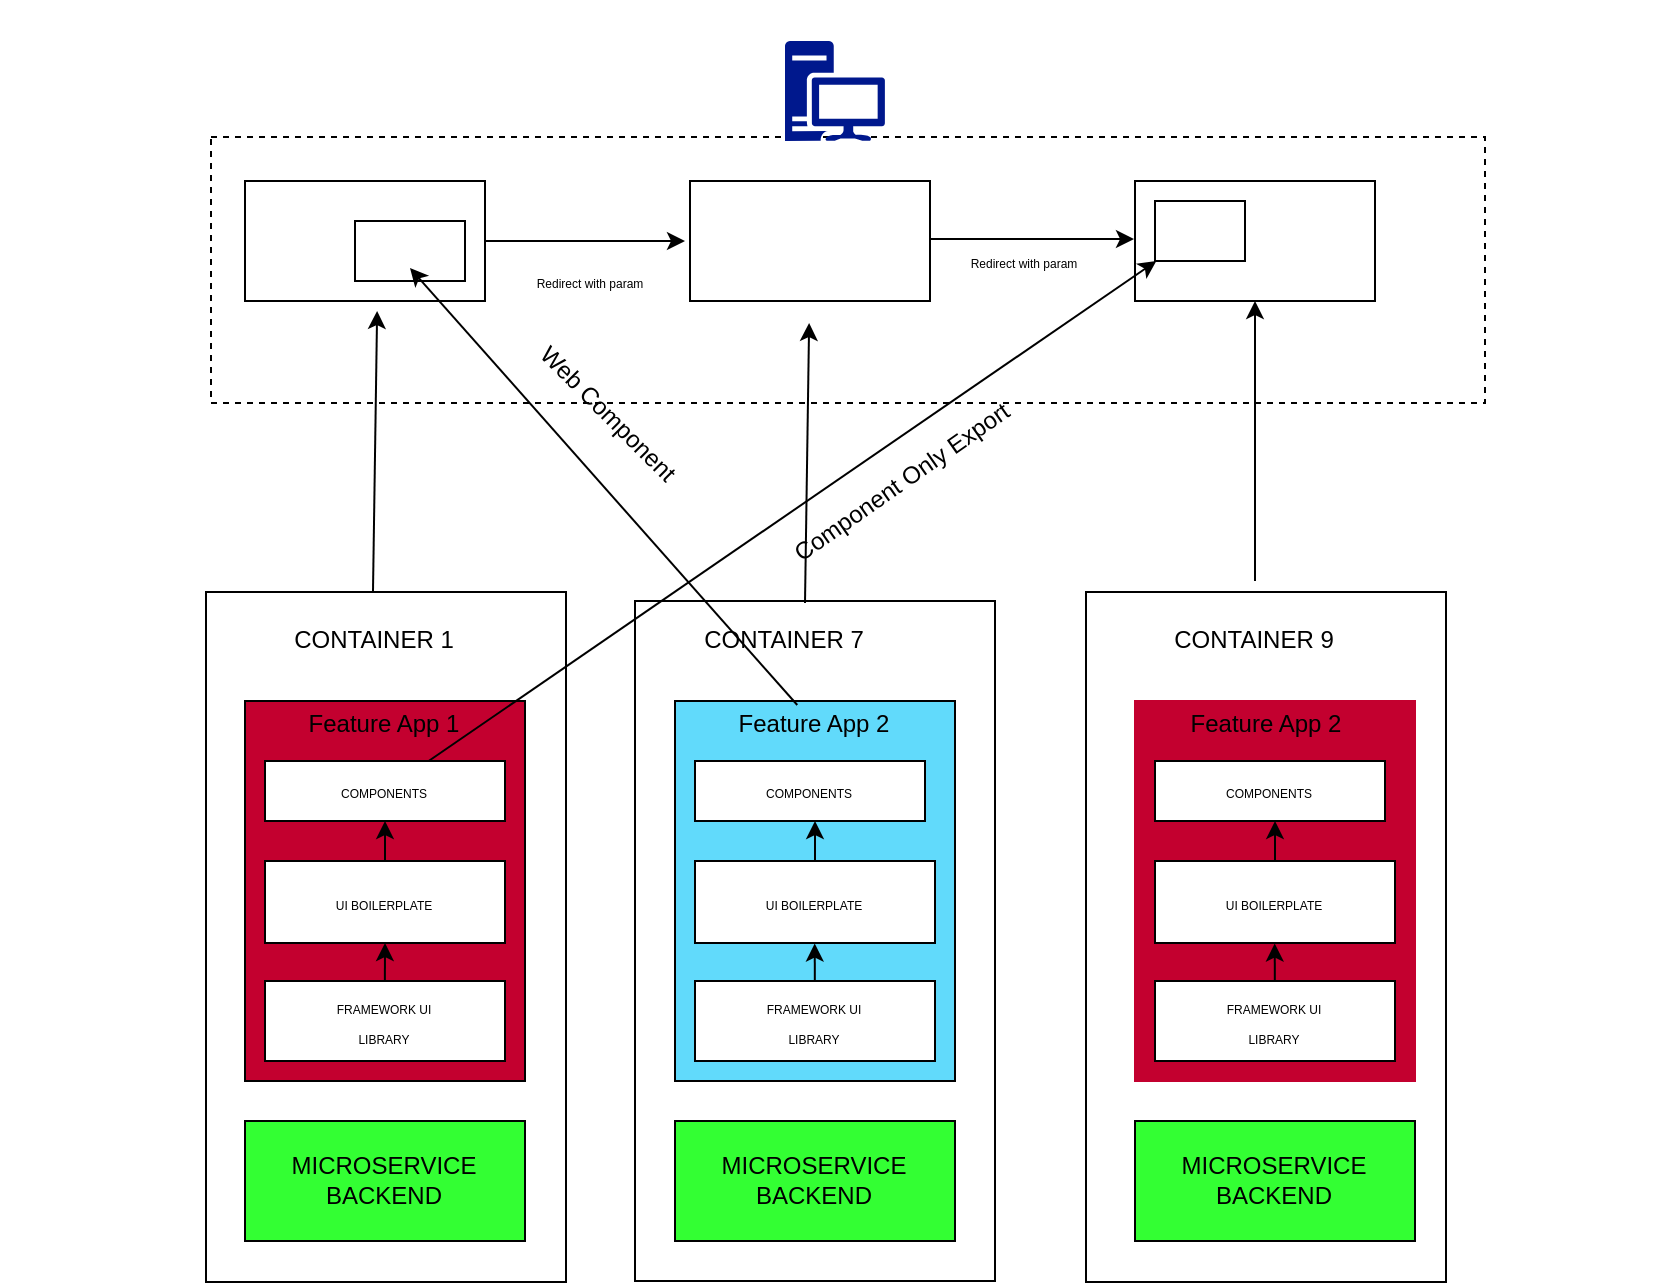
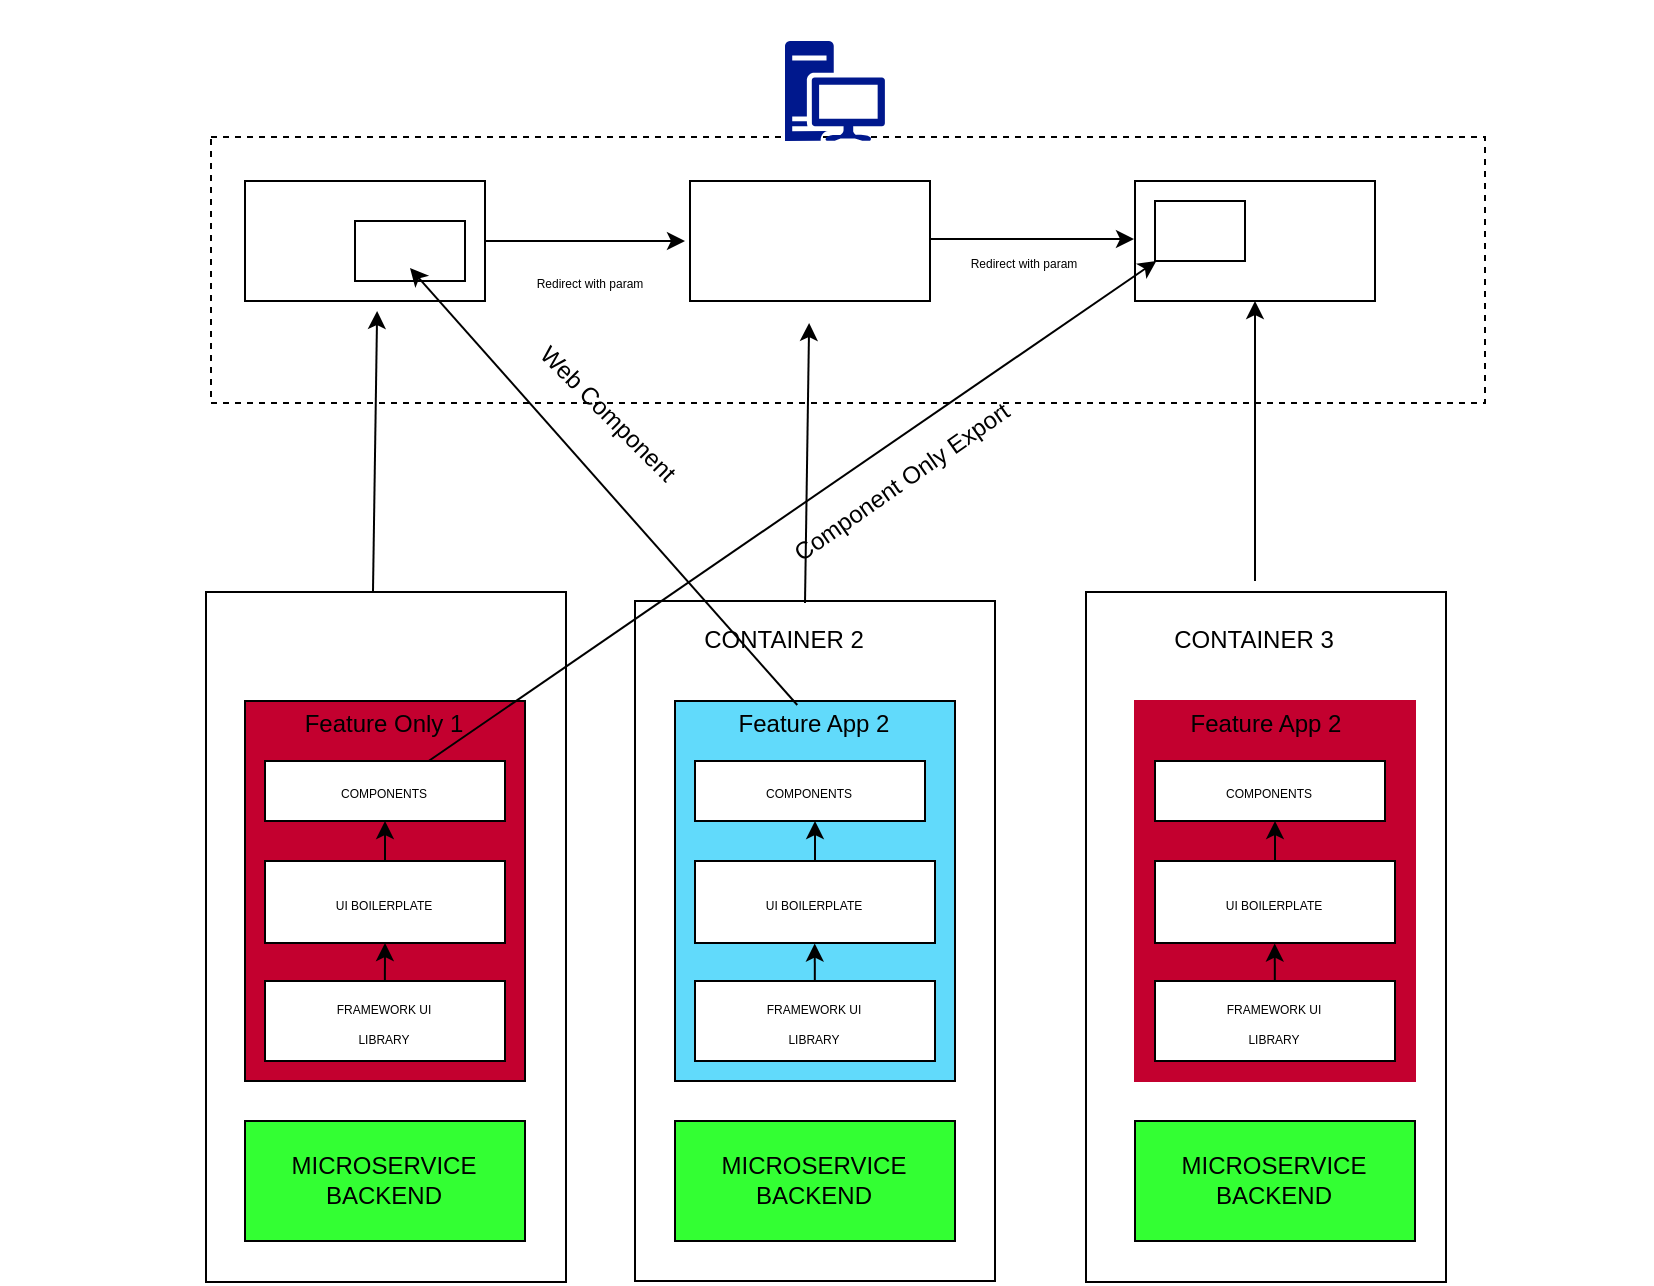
(375, 641) -> none
(785, 641) -> (785, 641)
(1255, 641) -> (1255, 641)
(385, 725) -> (385, 725)
